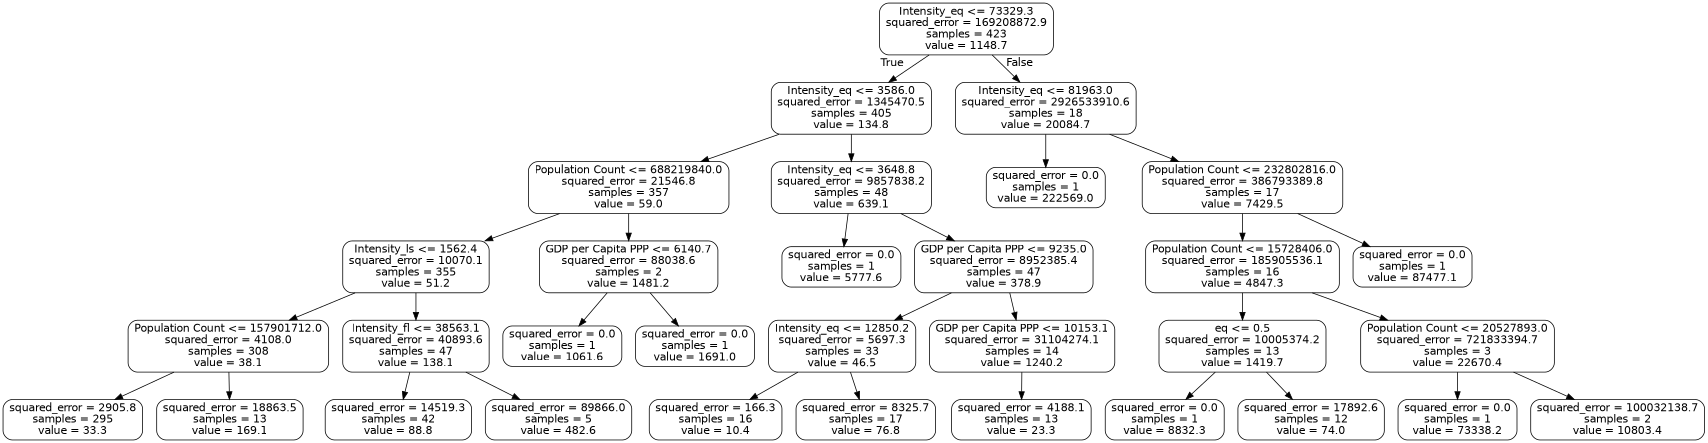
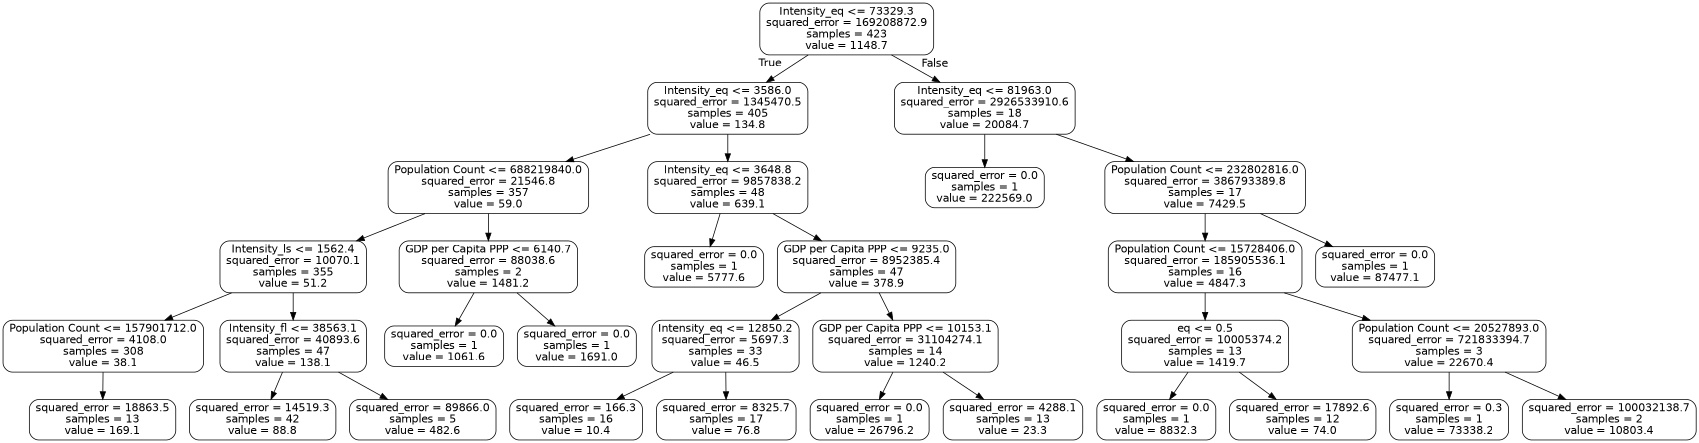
(73, 420) -> none
none -> (870, 420)
(1021, 420) -> (1013, 420)
(1458, 420) -> (1449, 420)
